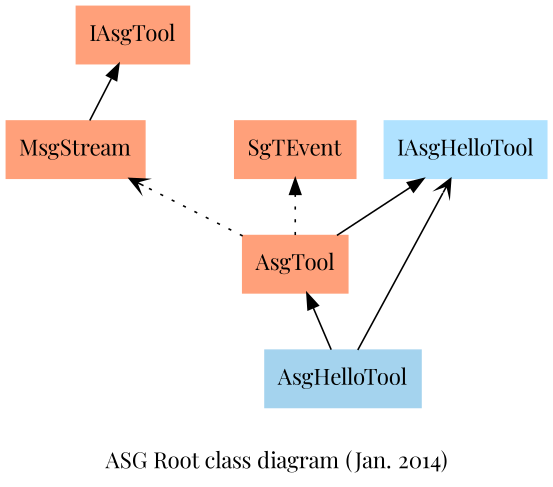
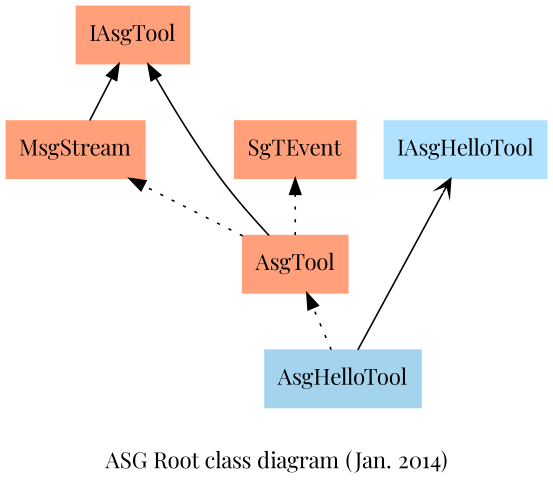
(193, 211) -> (193, 211)
(374, 211) -> (208, 160)
(322, 329) -> (322, 329)
